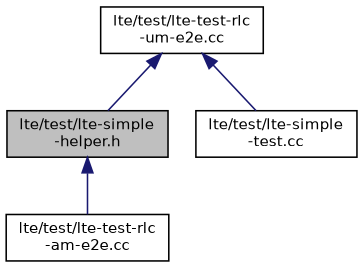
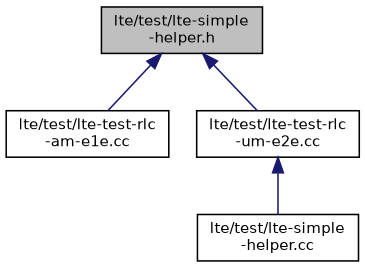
(129, 88) -> (235, 88)
(276, 134) -> (278, 238)
(87, 238) -> (87, 134)
